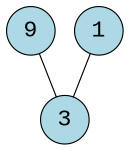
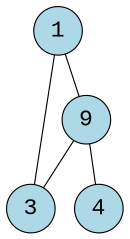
none -> (72, 75)
none -> (99, 209)
